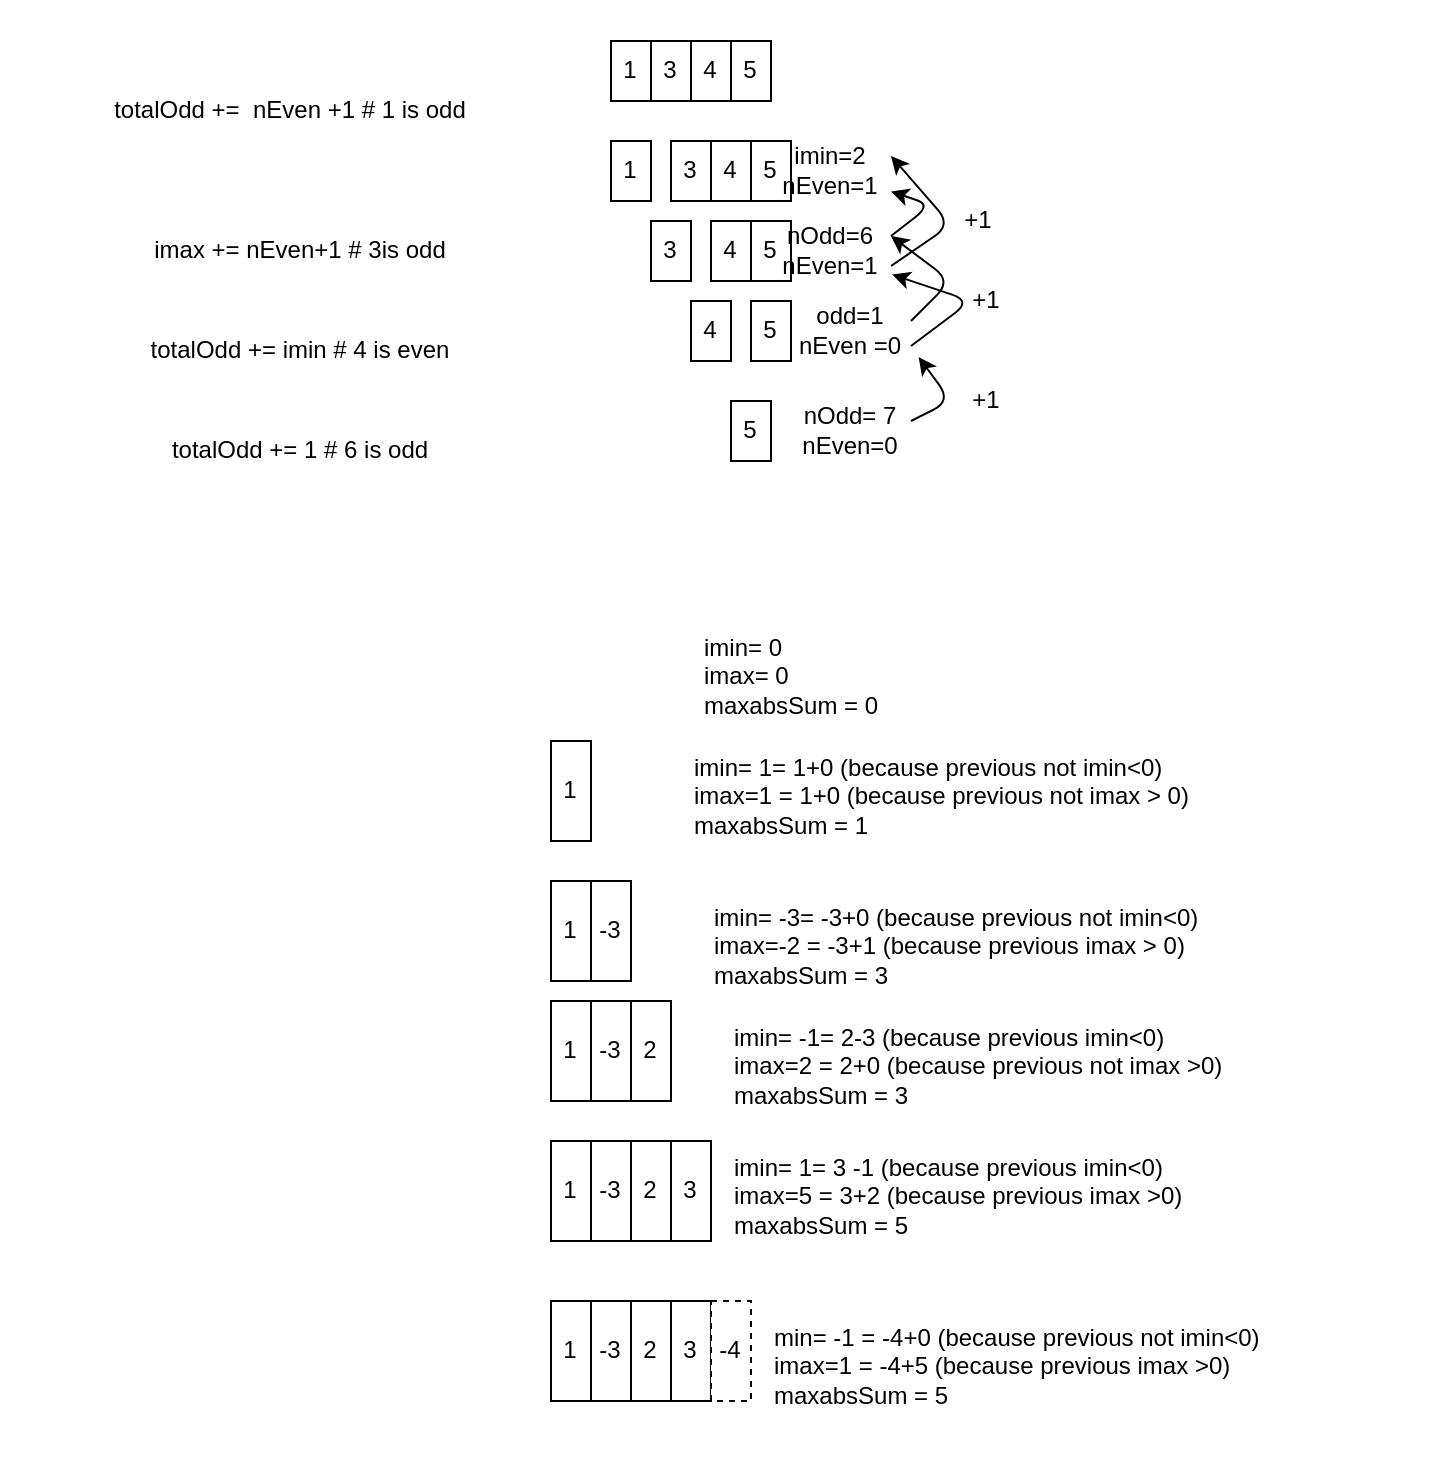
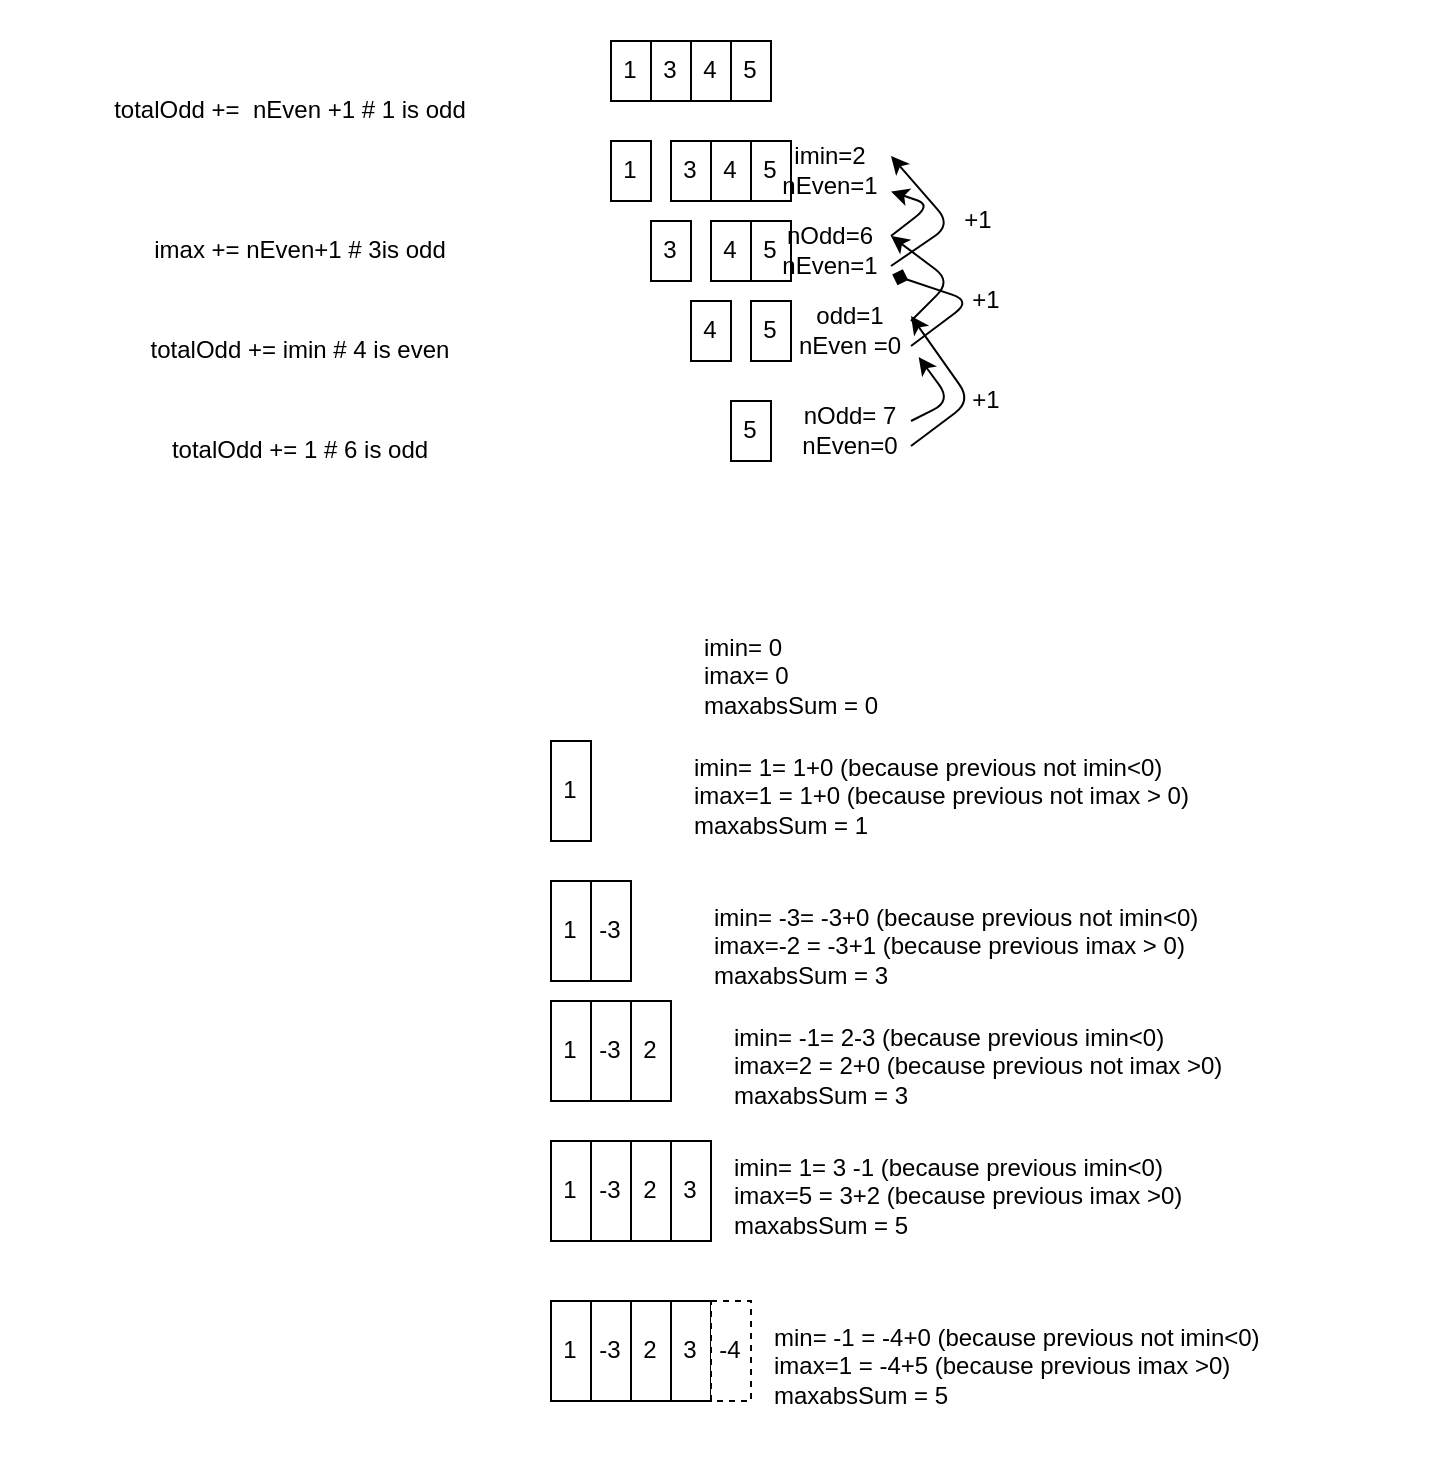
(906, 279) -> (908, 280)
none -> (962, 390)
